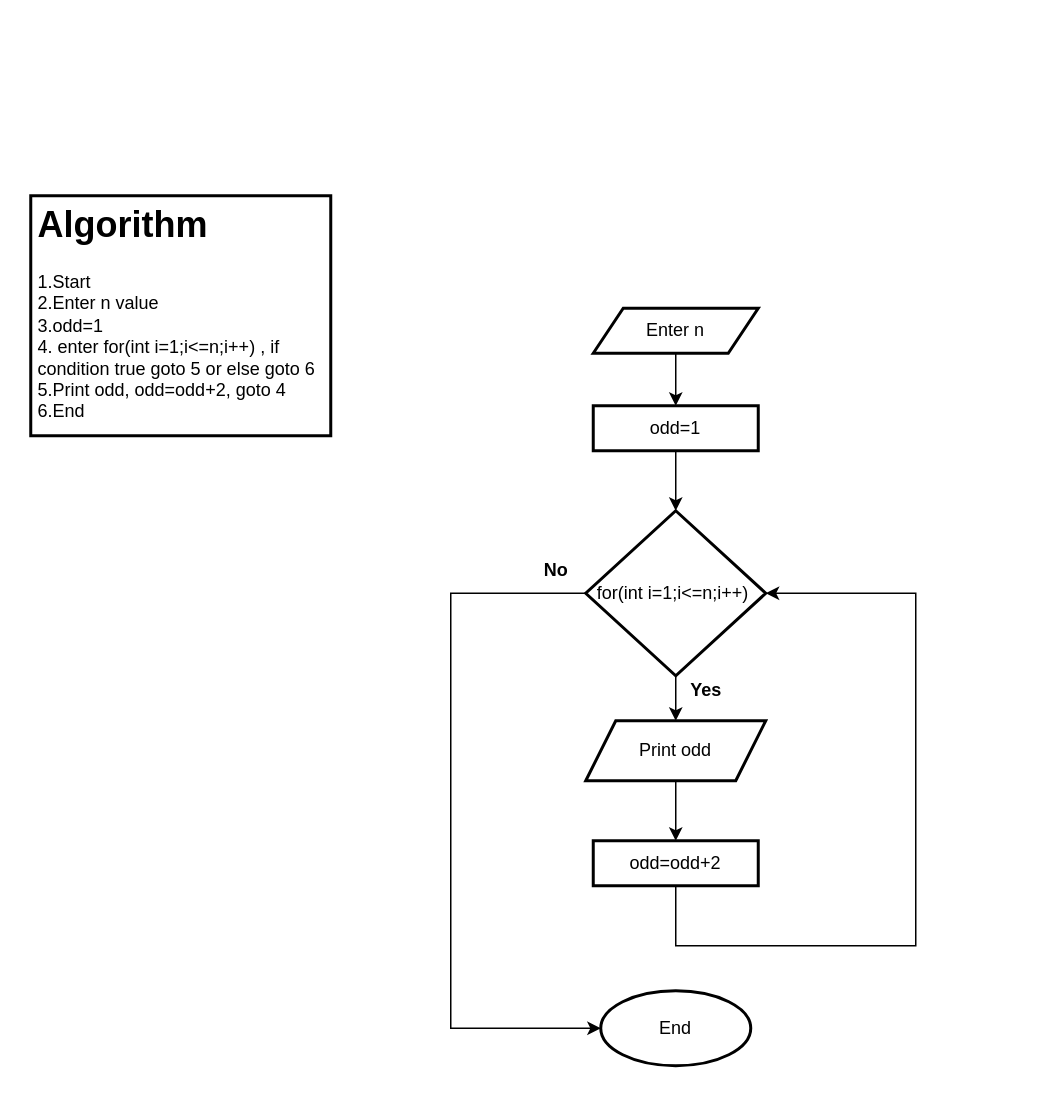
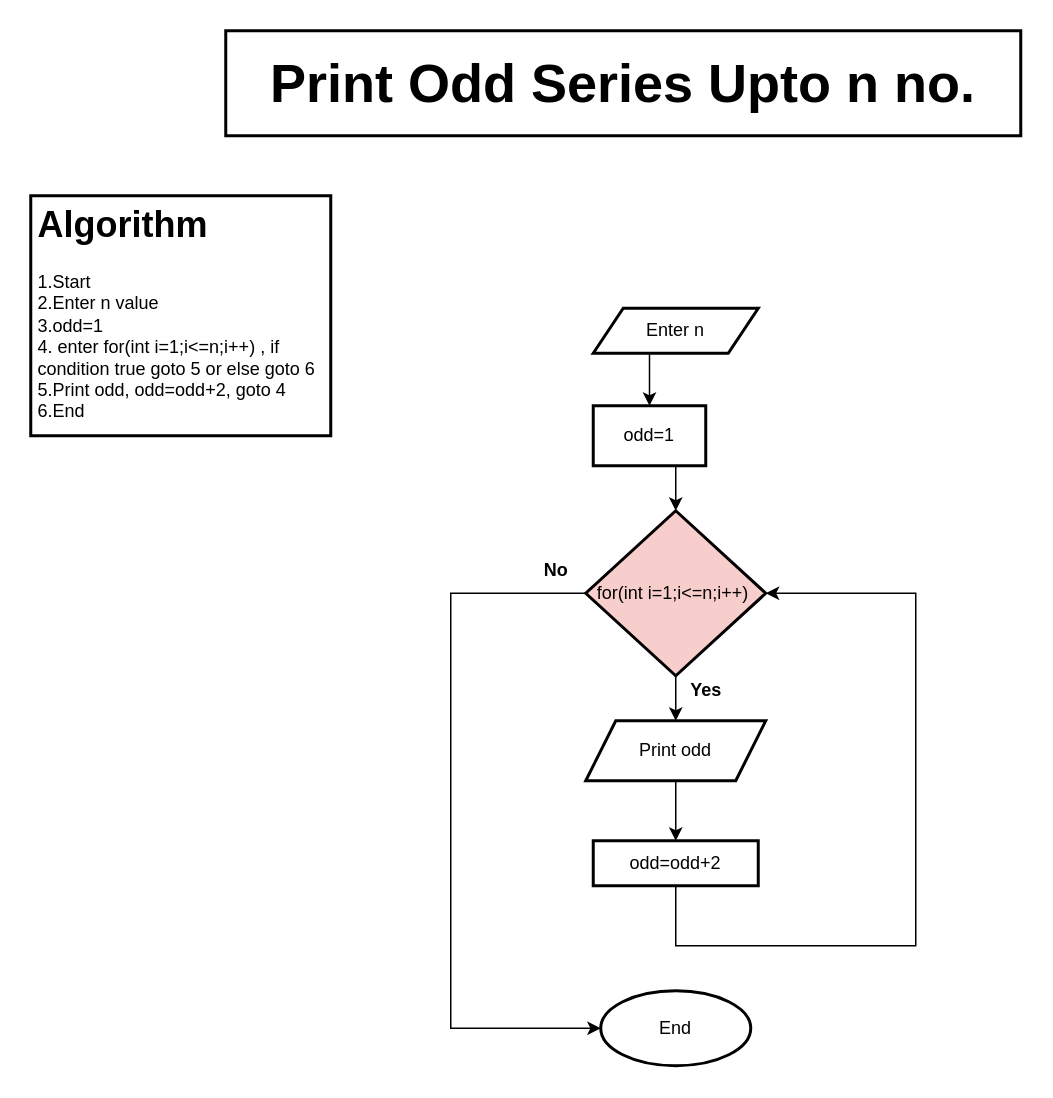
none -> (623, 83)
(676, 428) -> (650, 436)
(676, 593) -> (676, 593)
